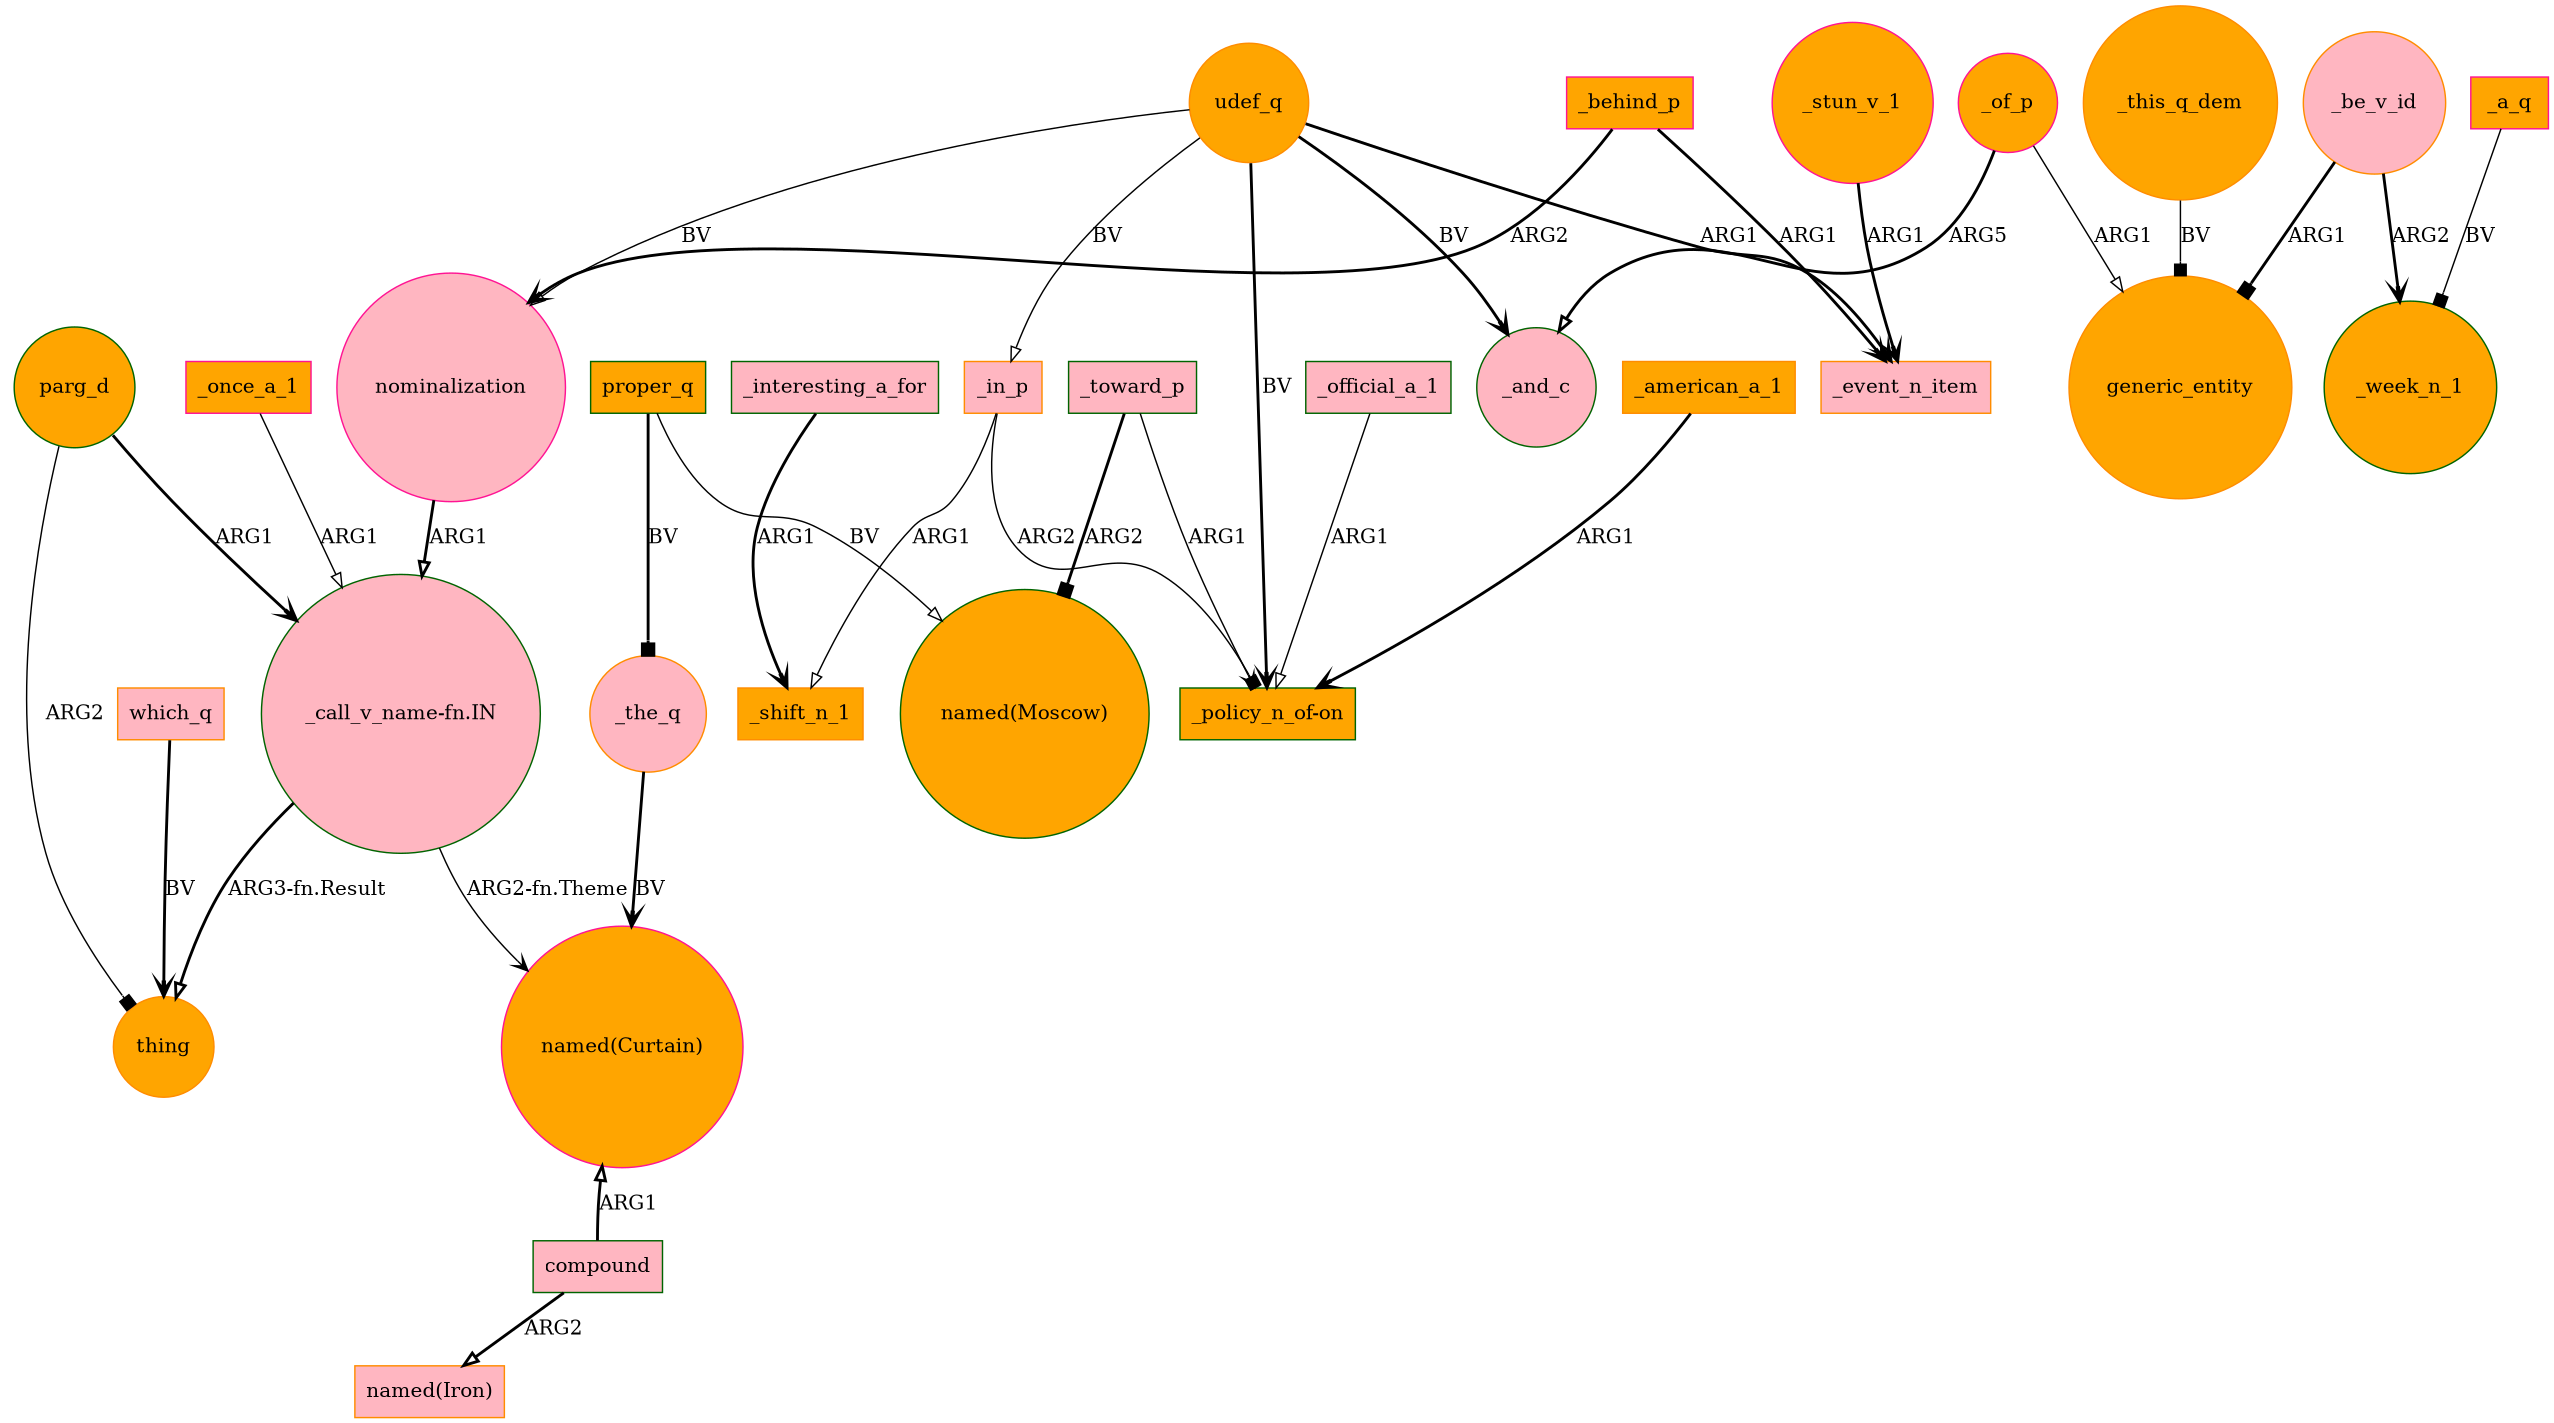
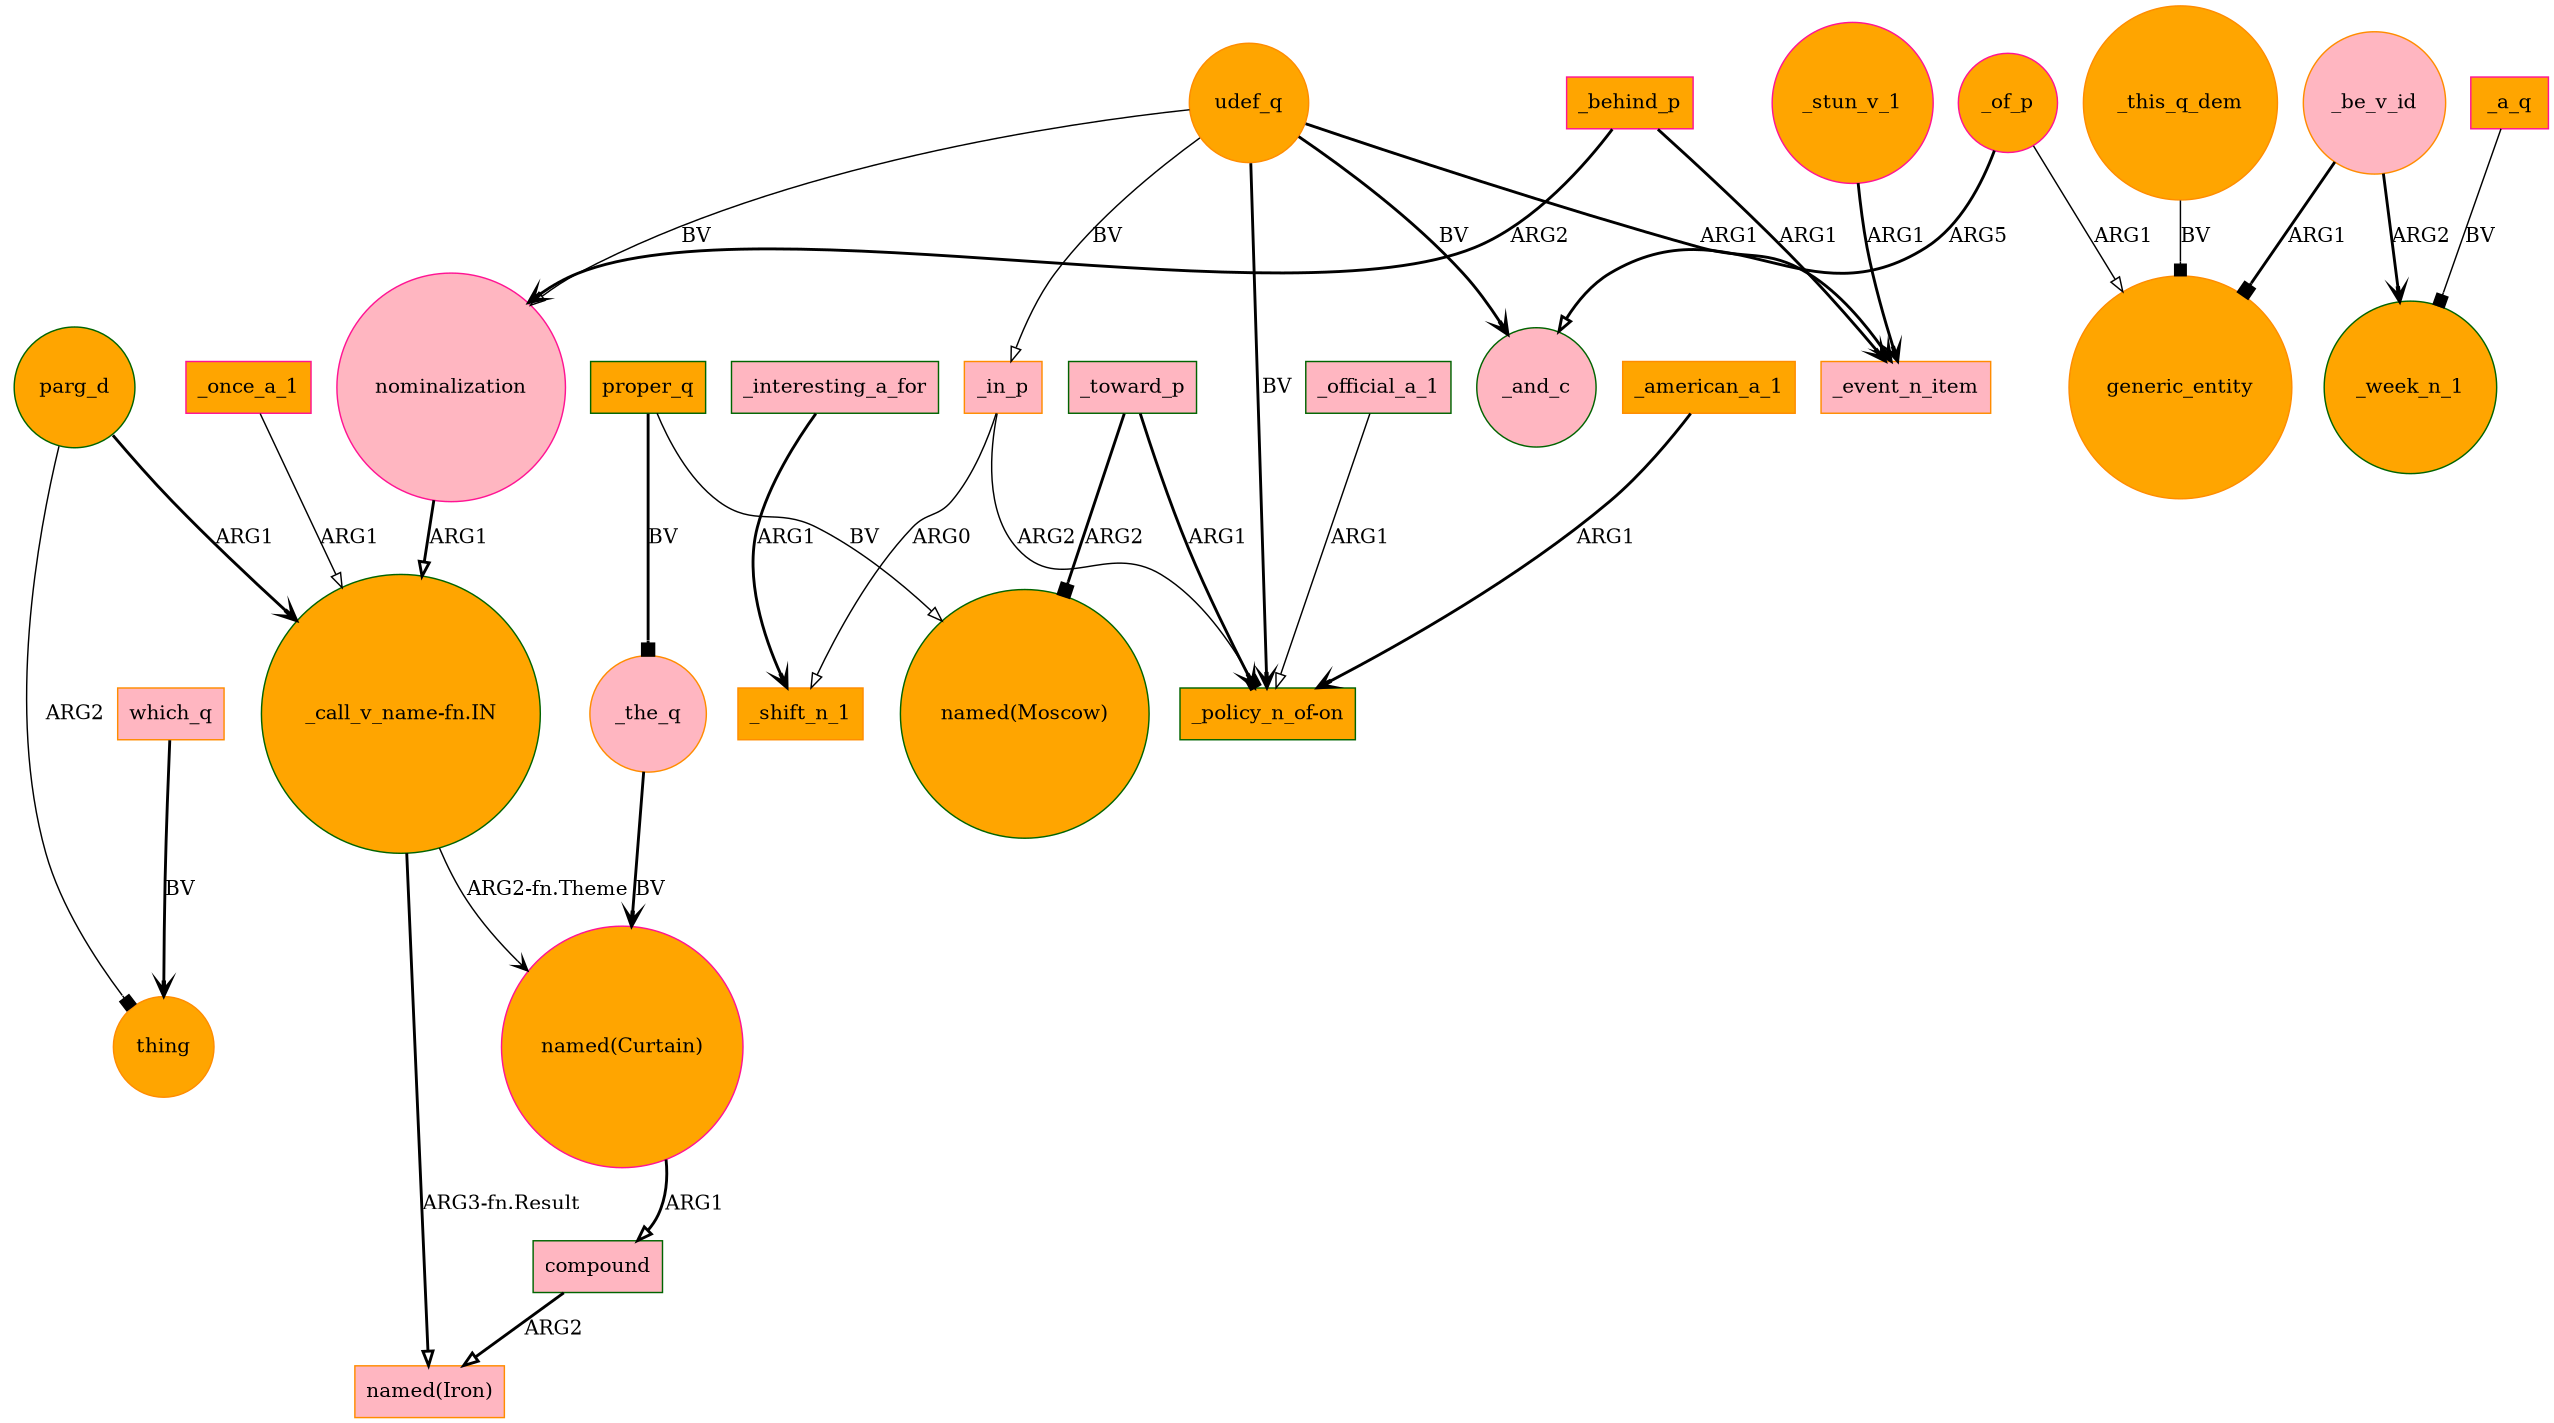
(942, 538) -> (942, 538)
(1188, 547) -> (1188, 547)
(401, 714) -> (401, 714)
(224, 885) -> (417, 1102)
(598, 1211) -> (664, 1197)
